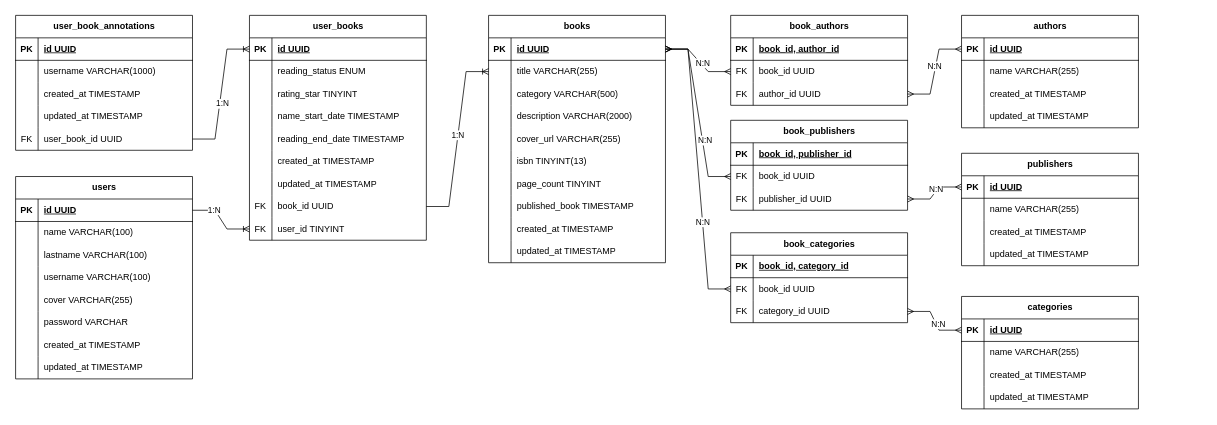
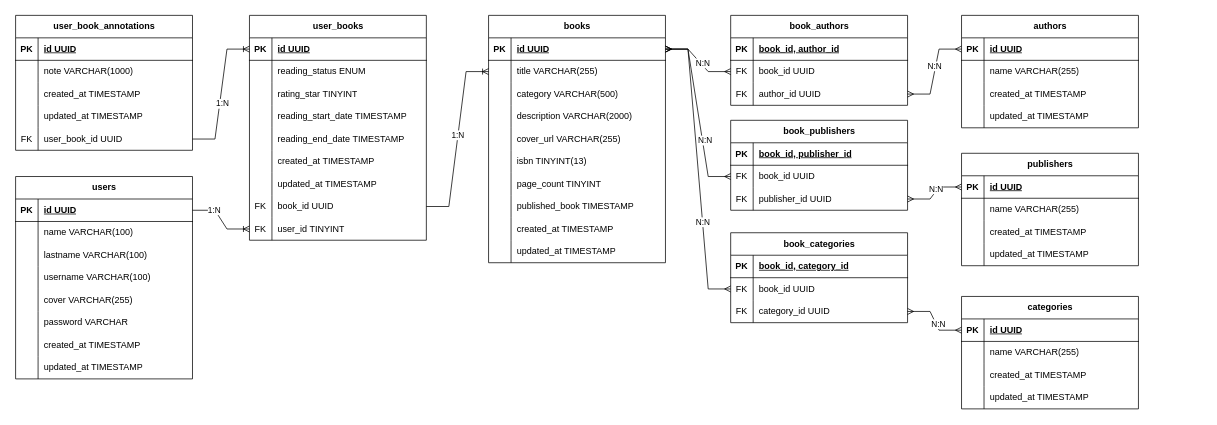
(98, 72) -> (88, 72)
(340, 117) -> (346, 117)
